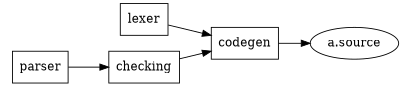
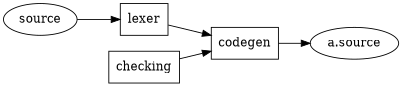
none -> (40, 19)
(40, 67) -> none
